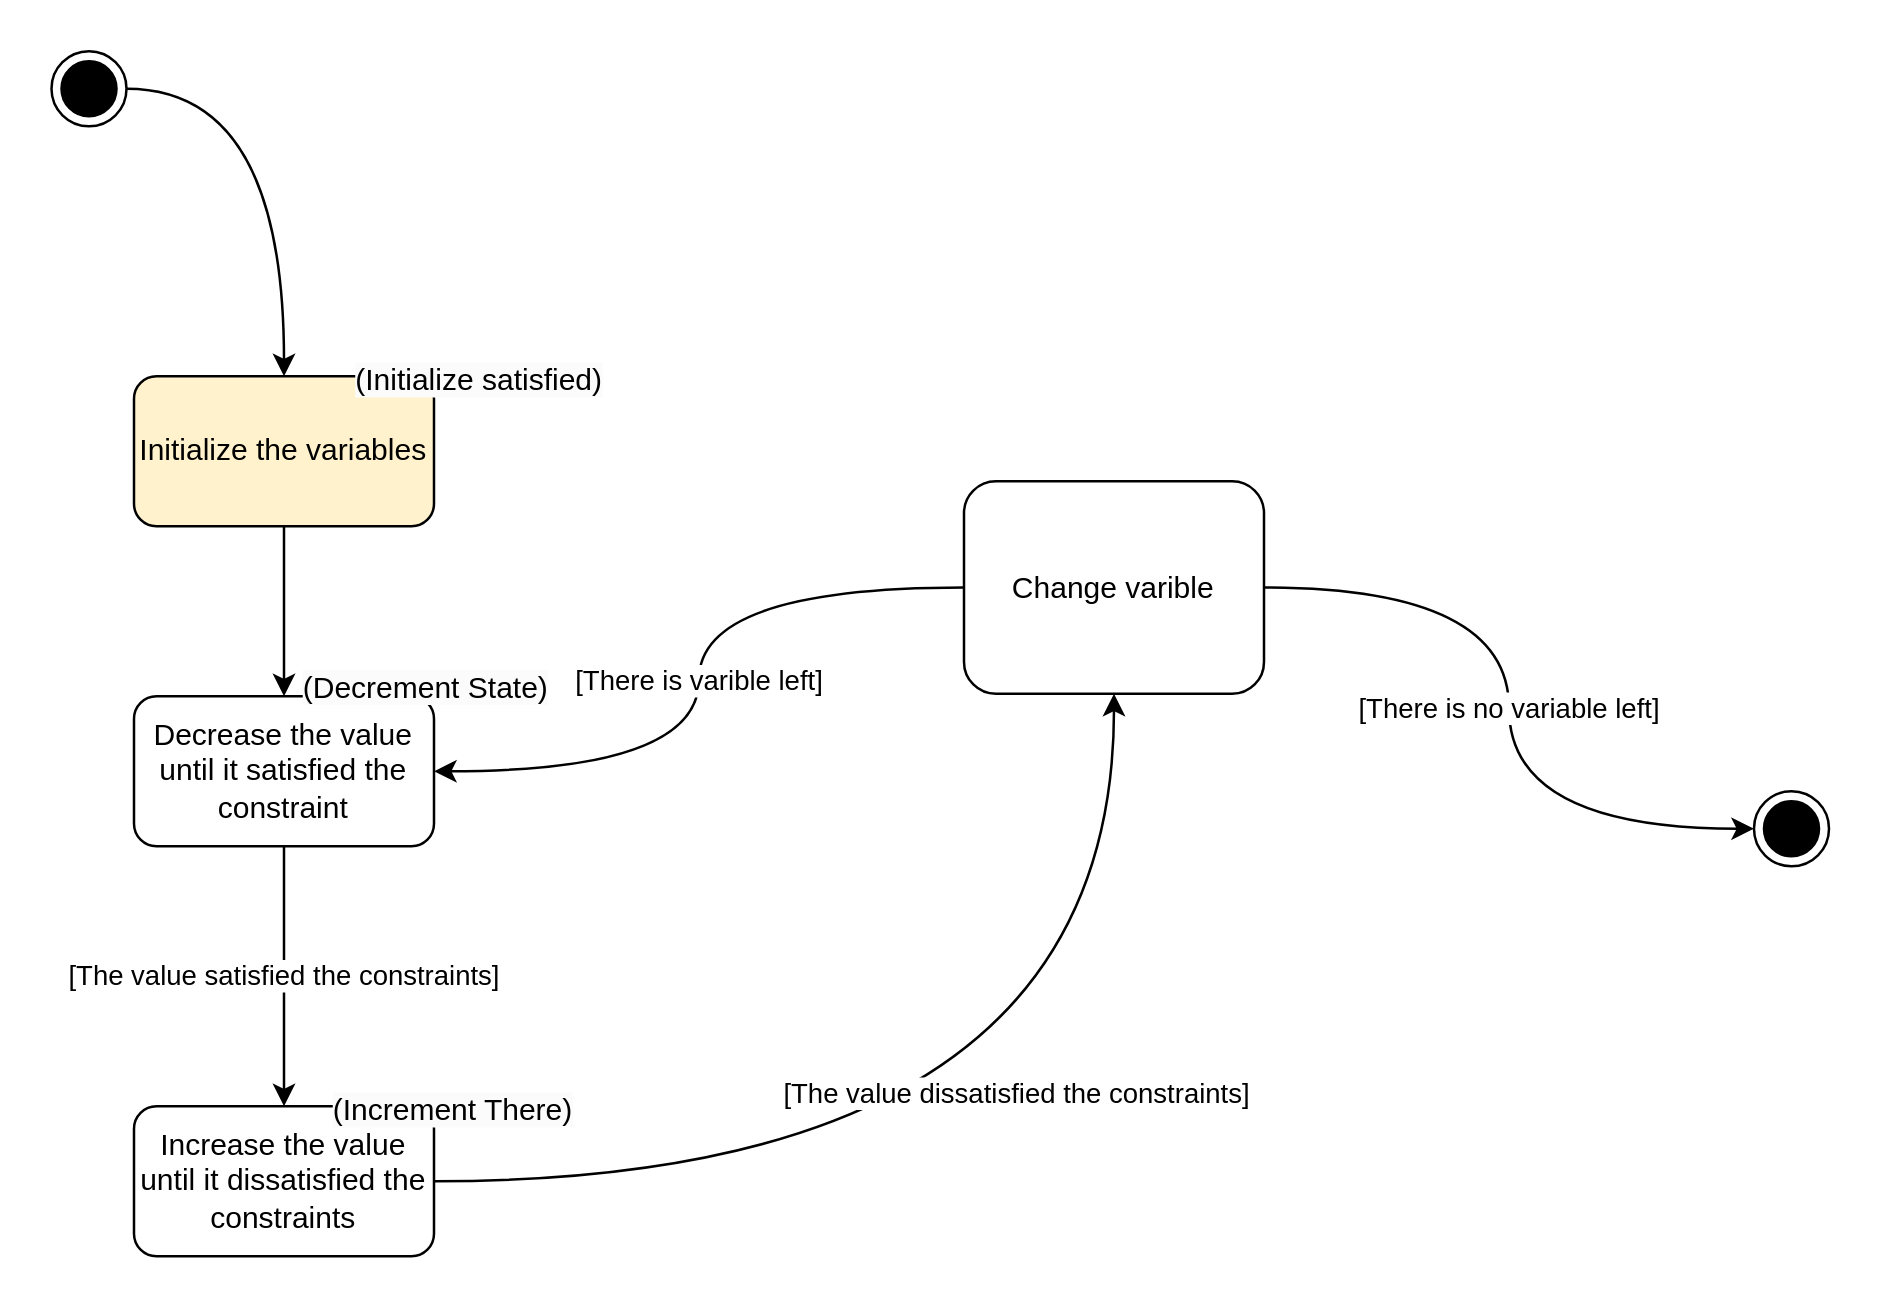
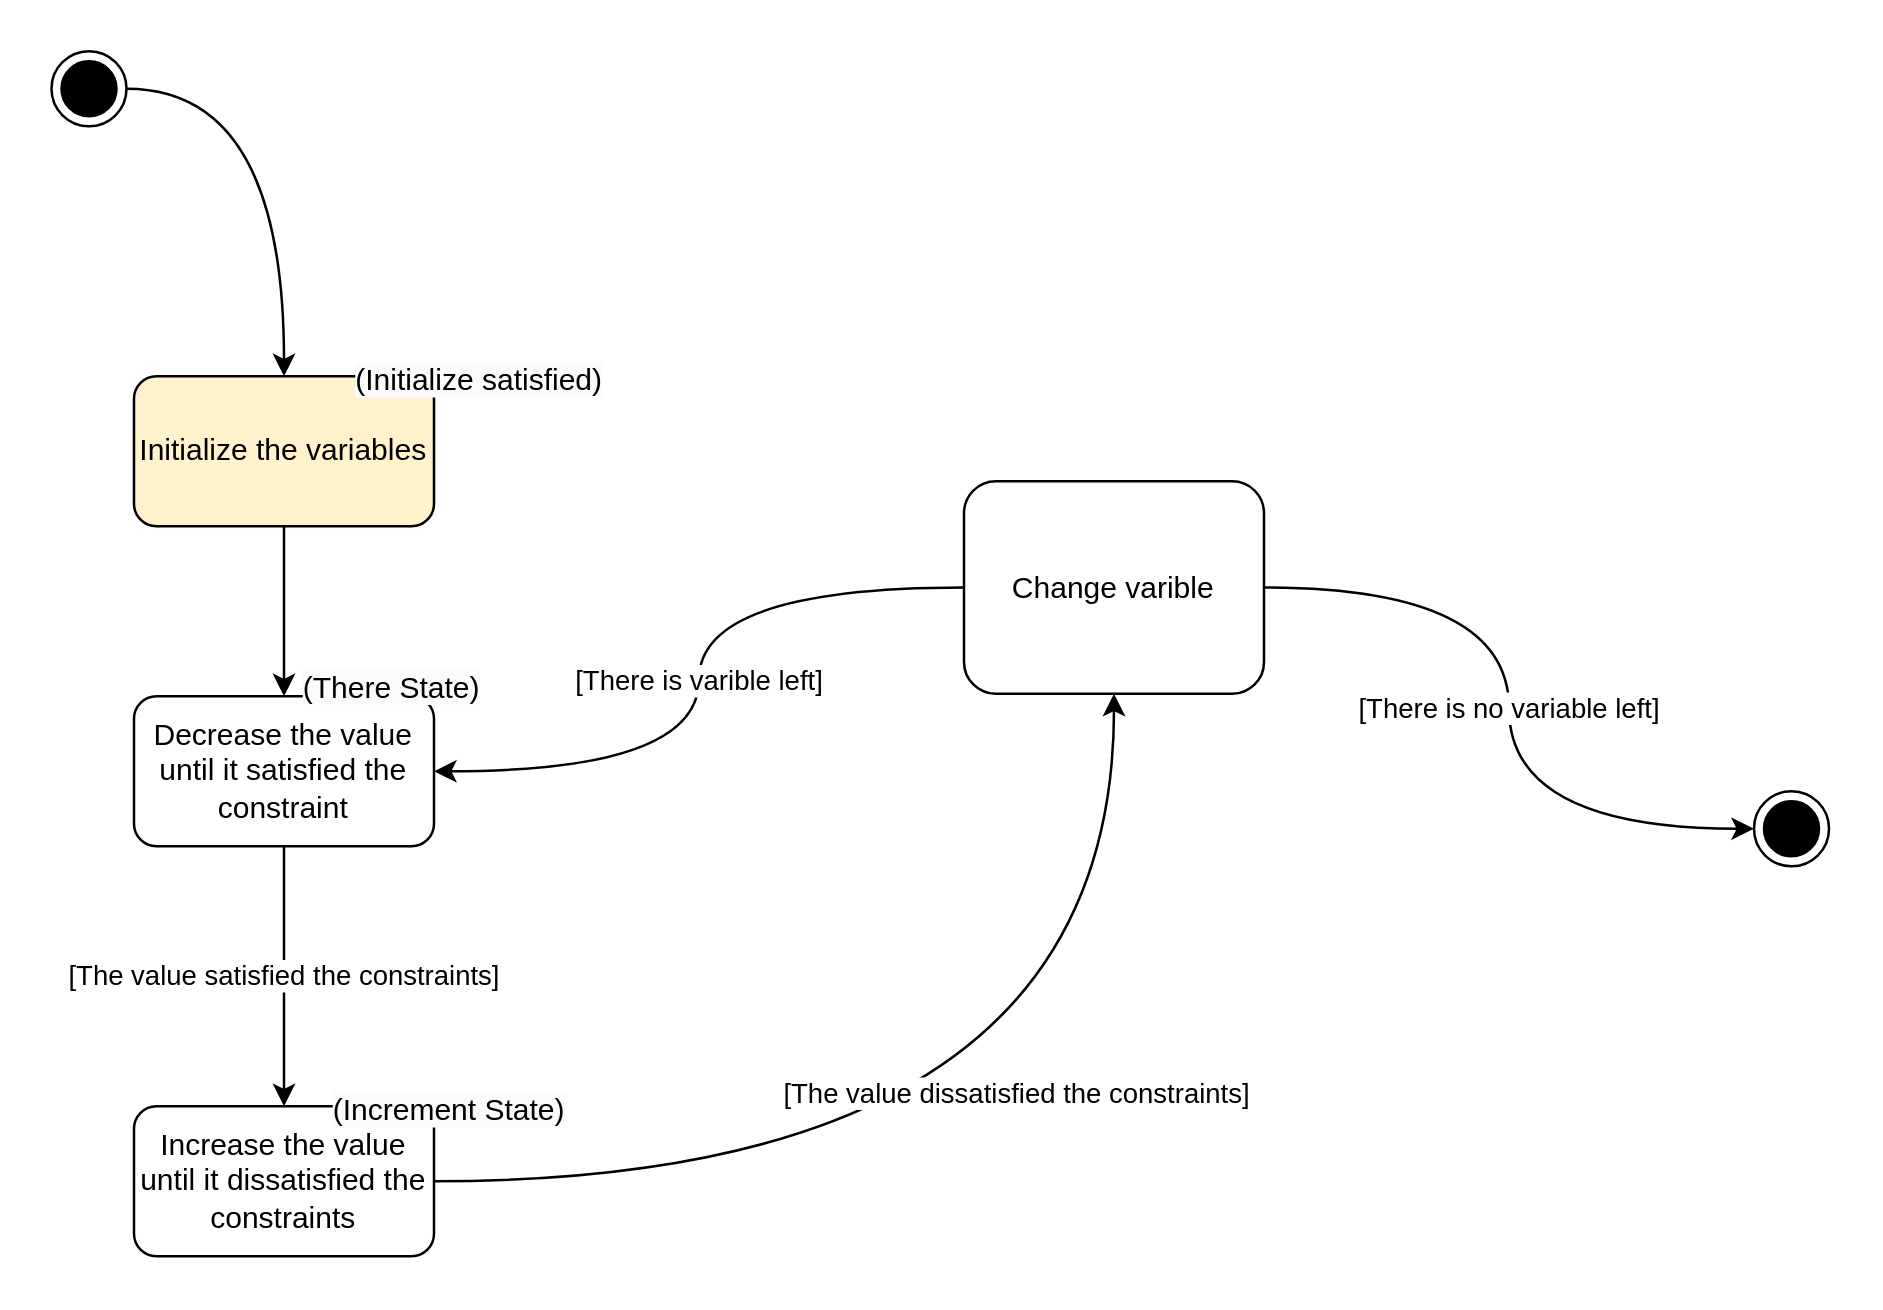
(443, 689) -> (409, 689)
(473, 1130) -> (473, 1130)
